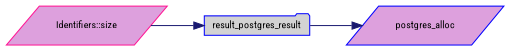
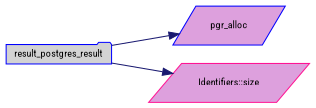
(172, 26) -> (137, 67)
(425, 26) -> (229, 26)
